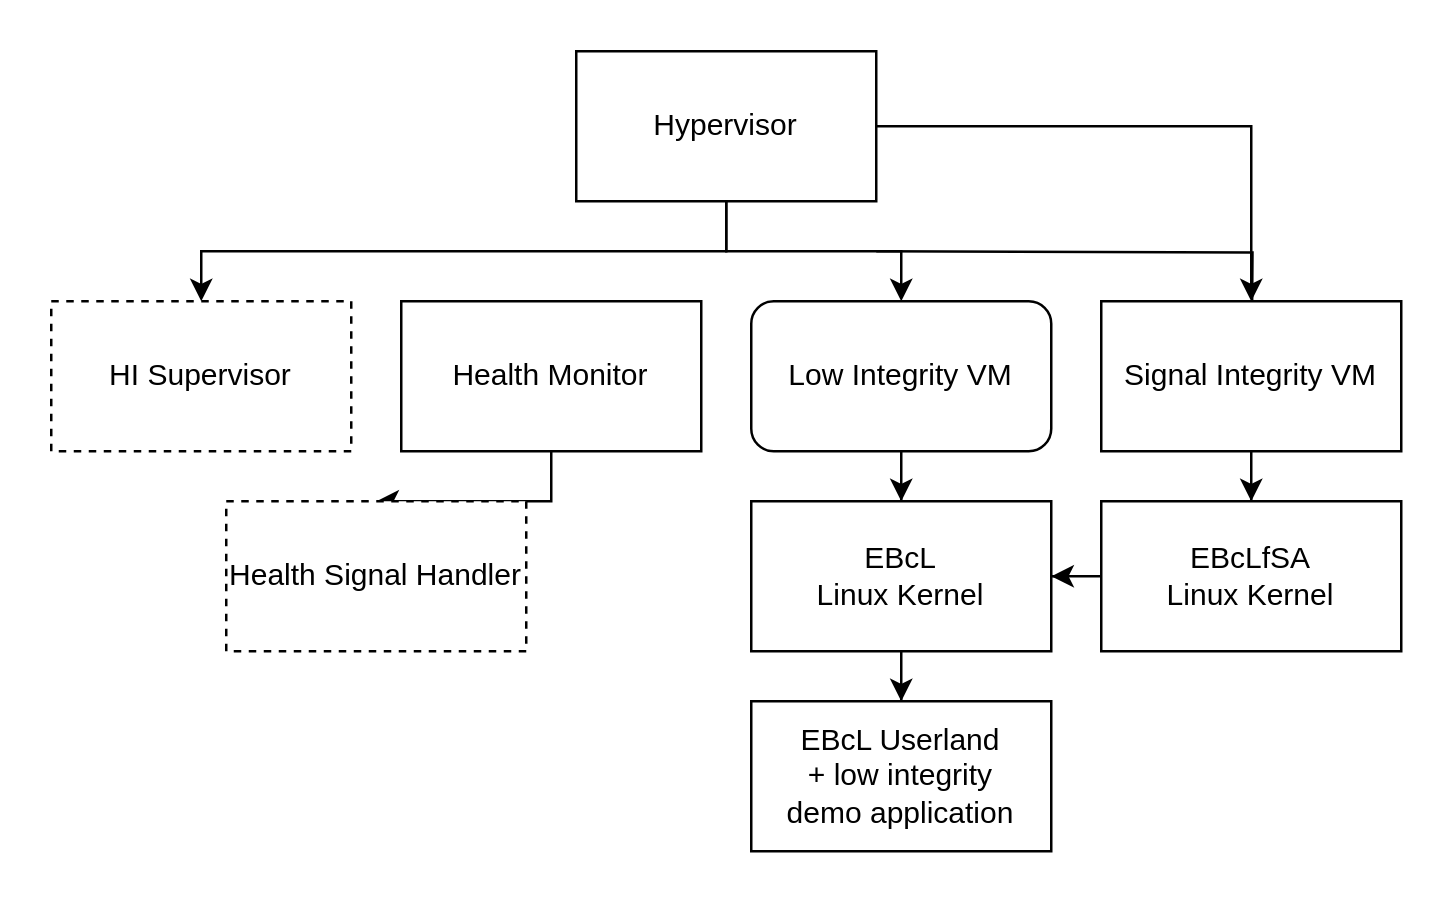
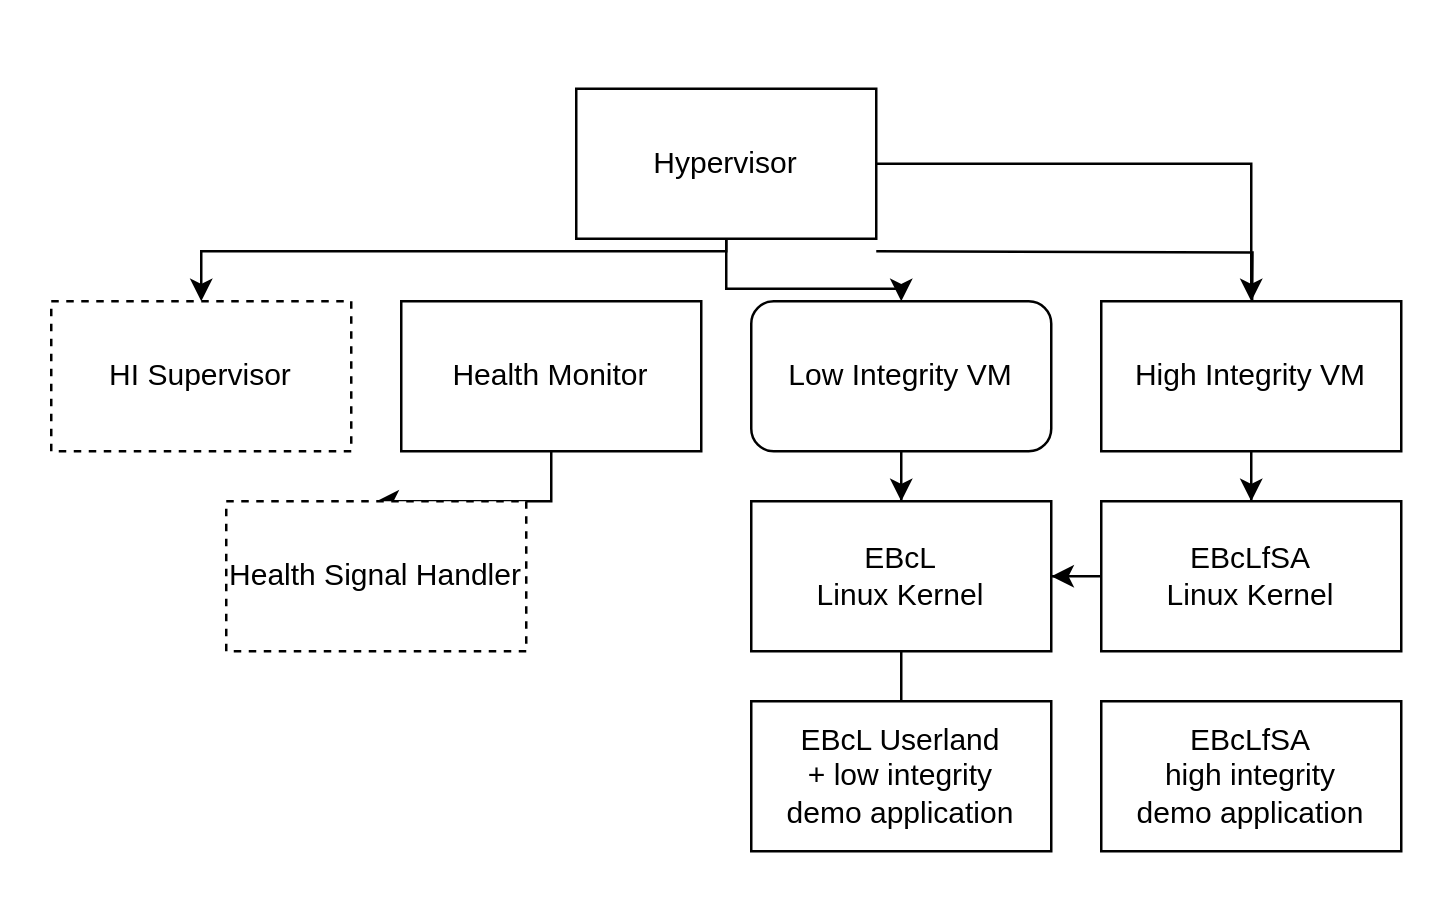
(726, 126) -> (726, 164)
(1251, 376) -> (1251, 376)
(901, 683) -> (901, 690)
none -> (1251, 776)
